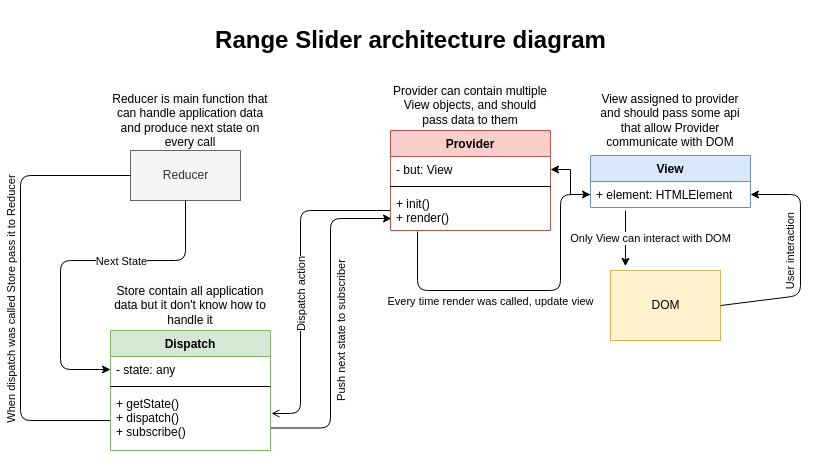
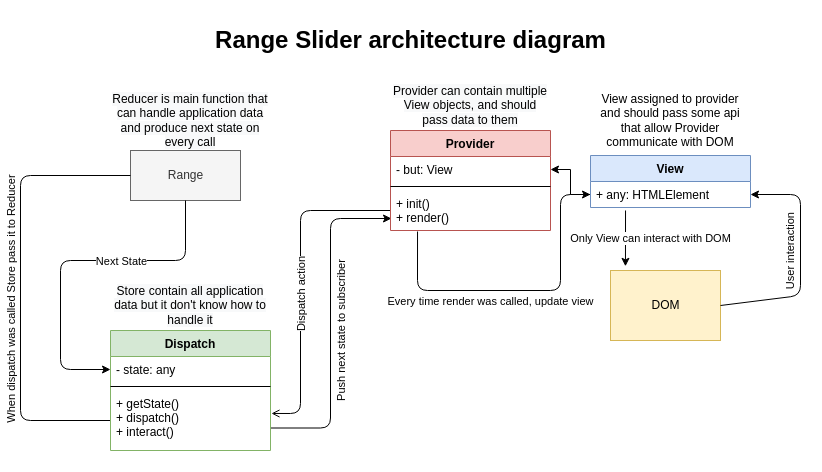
(186, 176) -> (186, 176)
(662, 195) -> (650, 195)
(155, 404) -> (155, 404)
